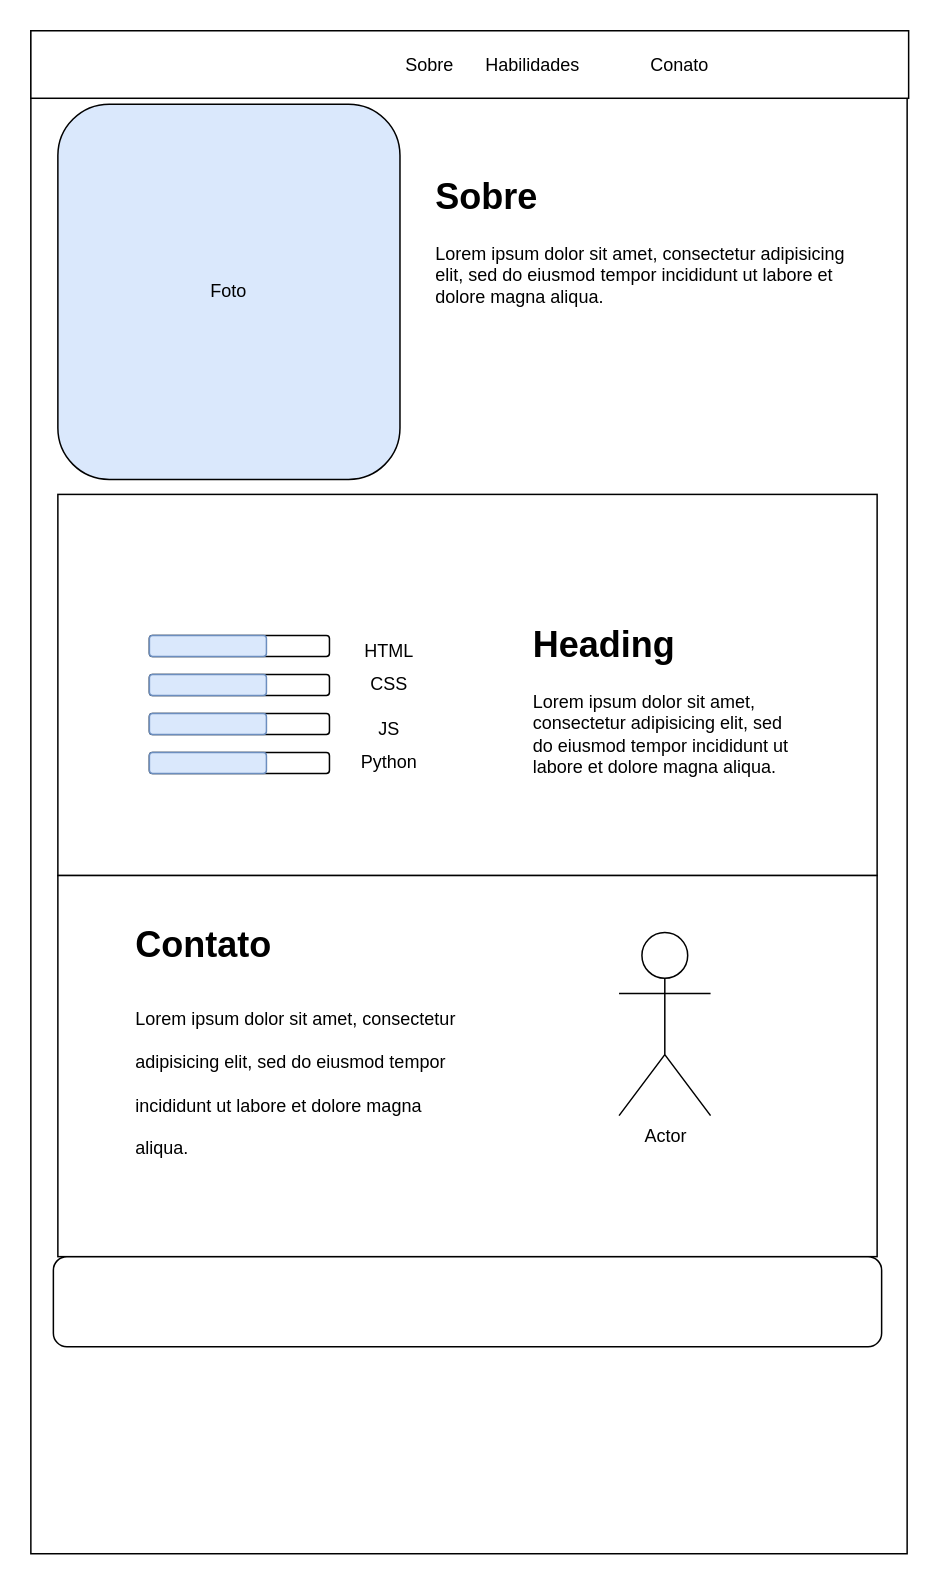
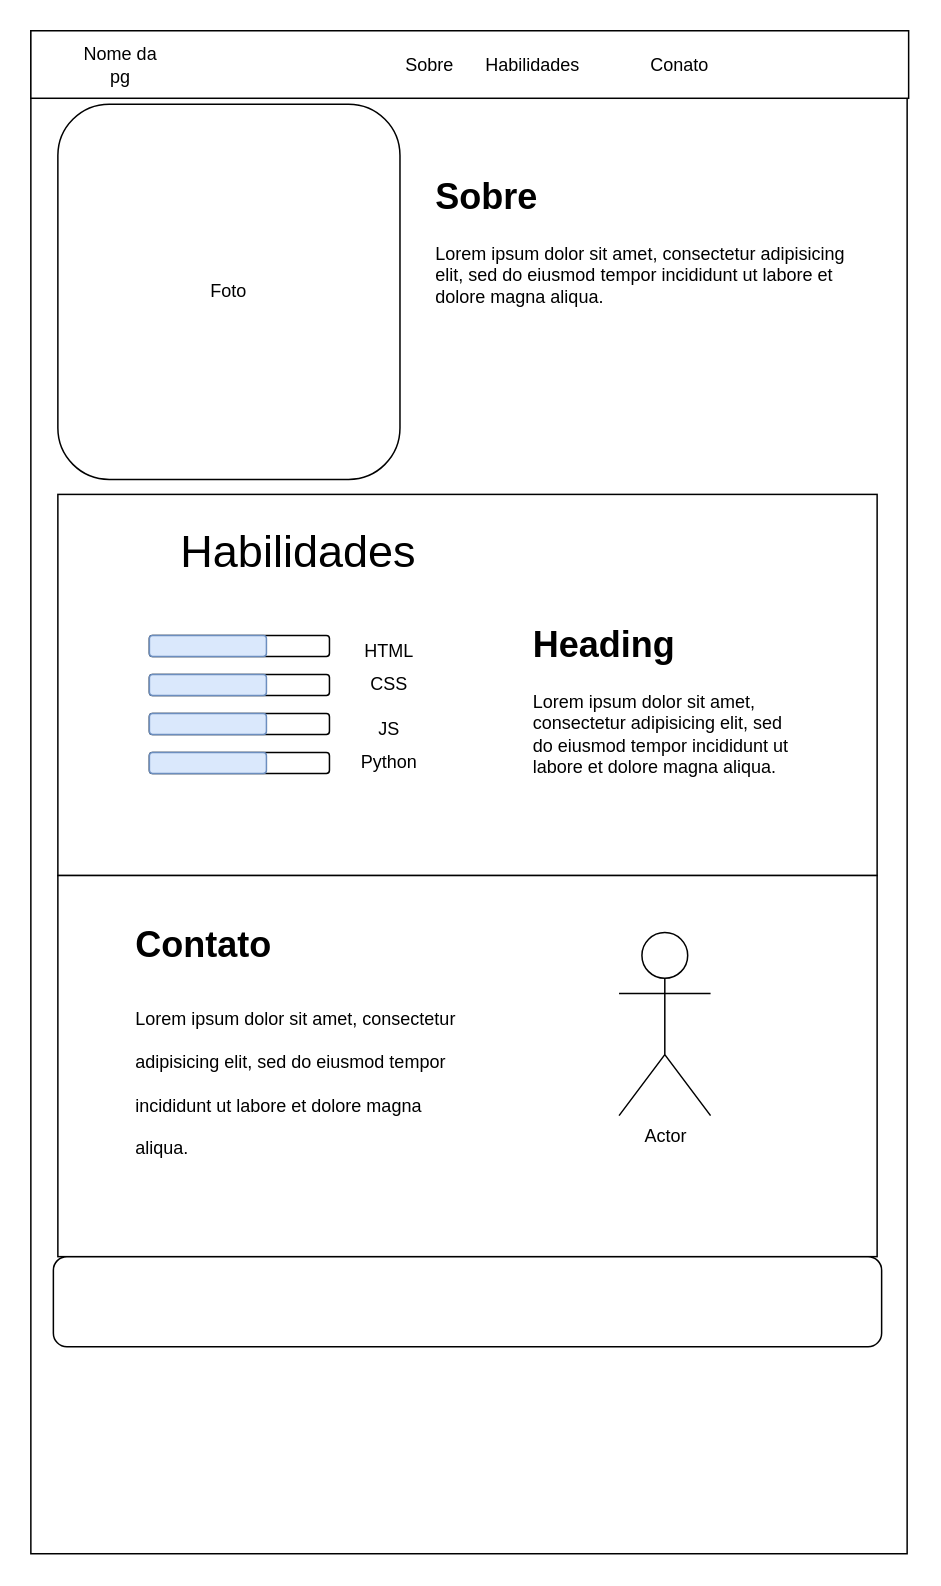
none -> (121, 65)
(229, 292) -> (229, 292)
none -> (299, 551)
